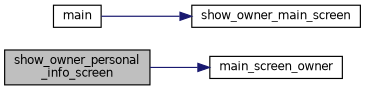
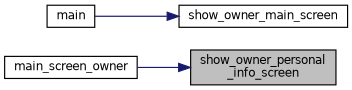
(174, 67) -> (158, 67)
